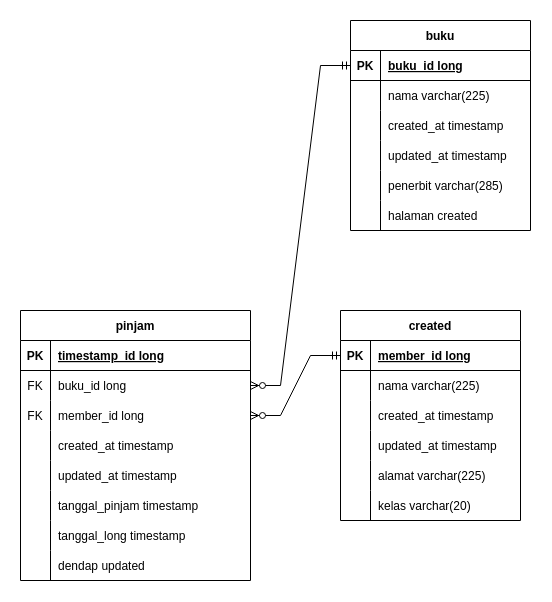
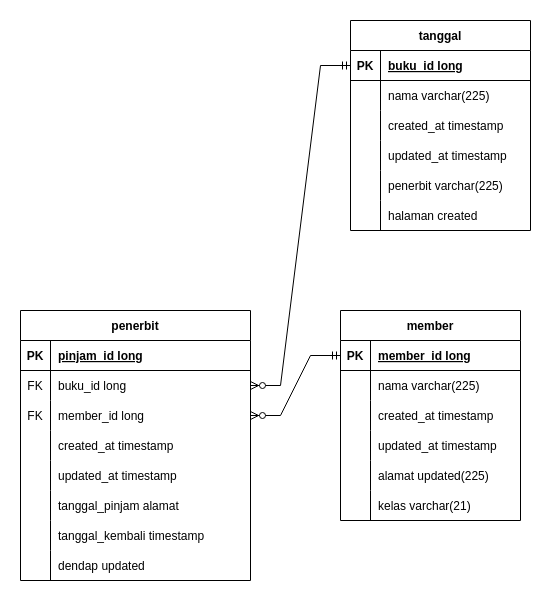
(440, 36) -> (440, 36)
(455, 186) -> (455, 186)
(135, 326) -> (135, 326)
(430, 326) -> (430, 326)
(109, 356) -> (99, 356)
(439, 476) -> (439, 476)
(132, 506) -> (122, 506)
(432, 506) -> (432, 506)
(126, 536) -> (134, 536)
